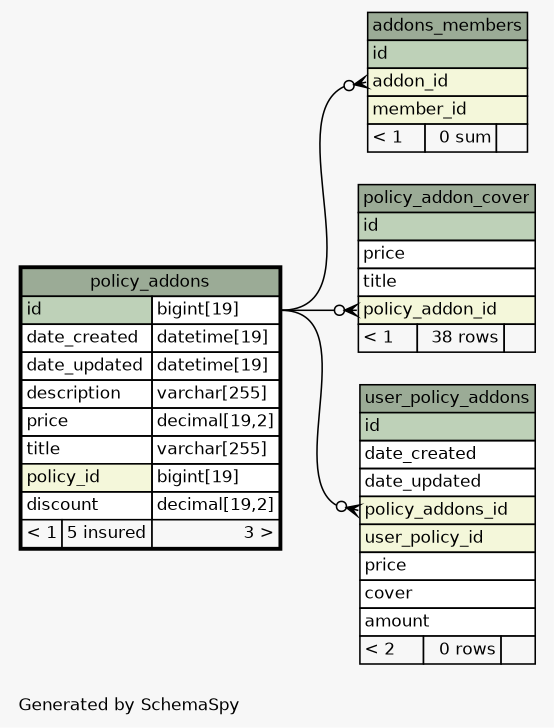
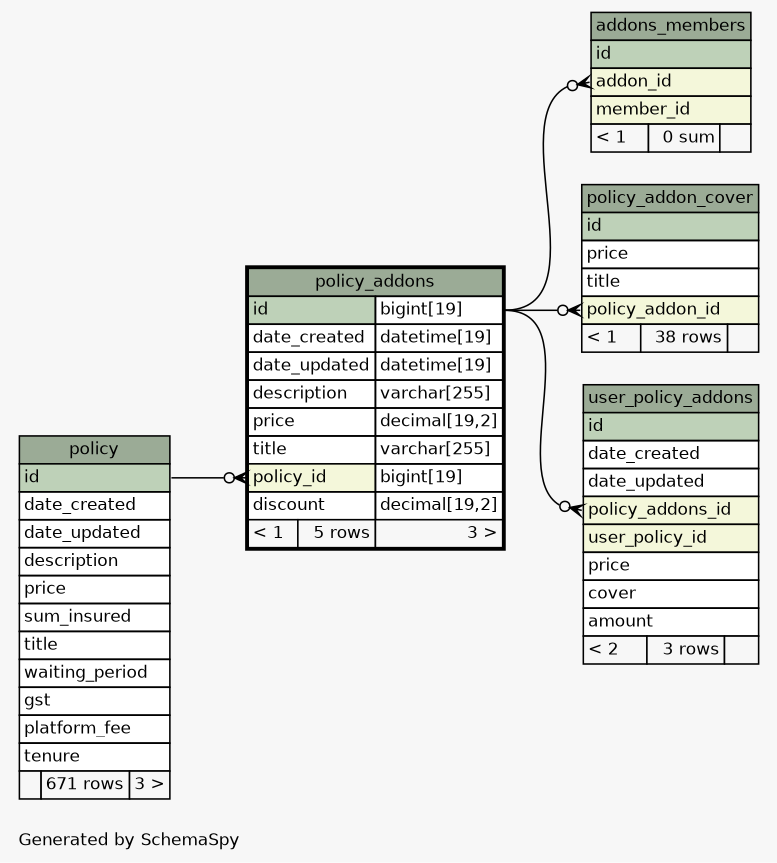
(107, 533) -> (342, 533)
none -> (94, 617)
(468, 649) -> (691, 649)
